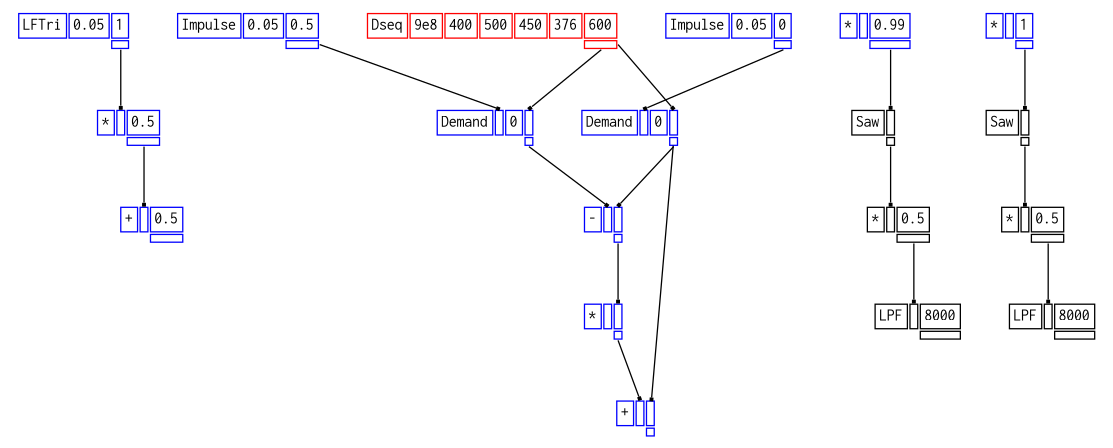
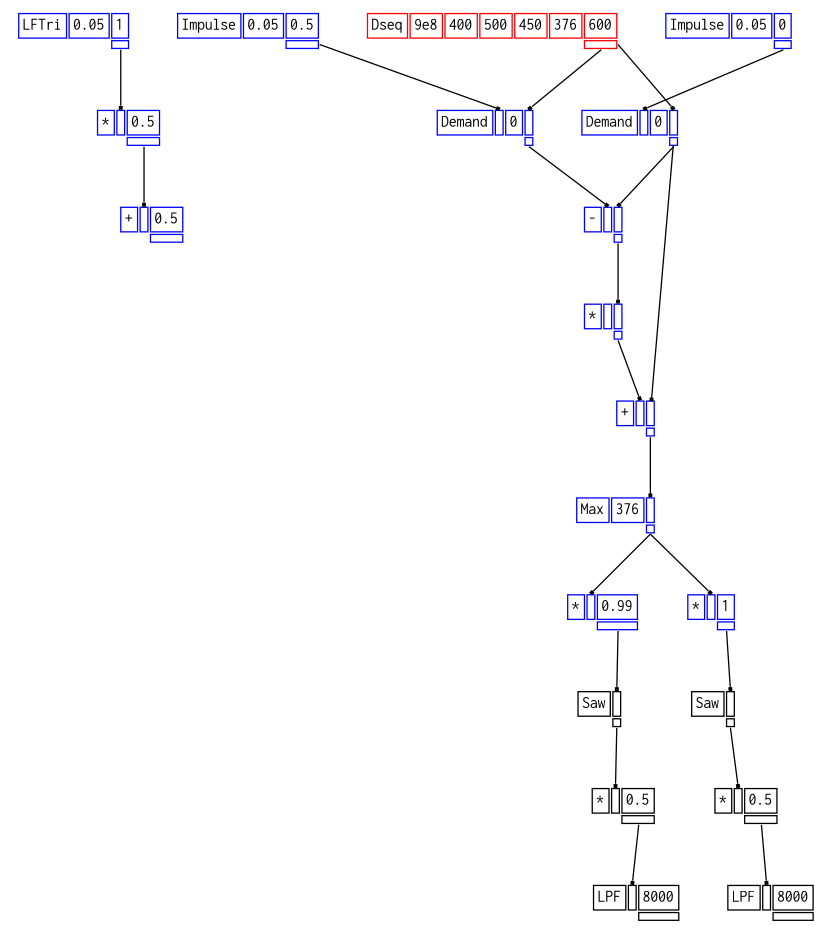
none -> (615, 515)
